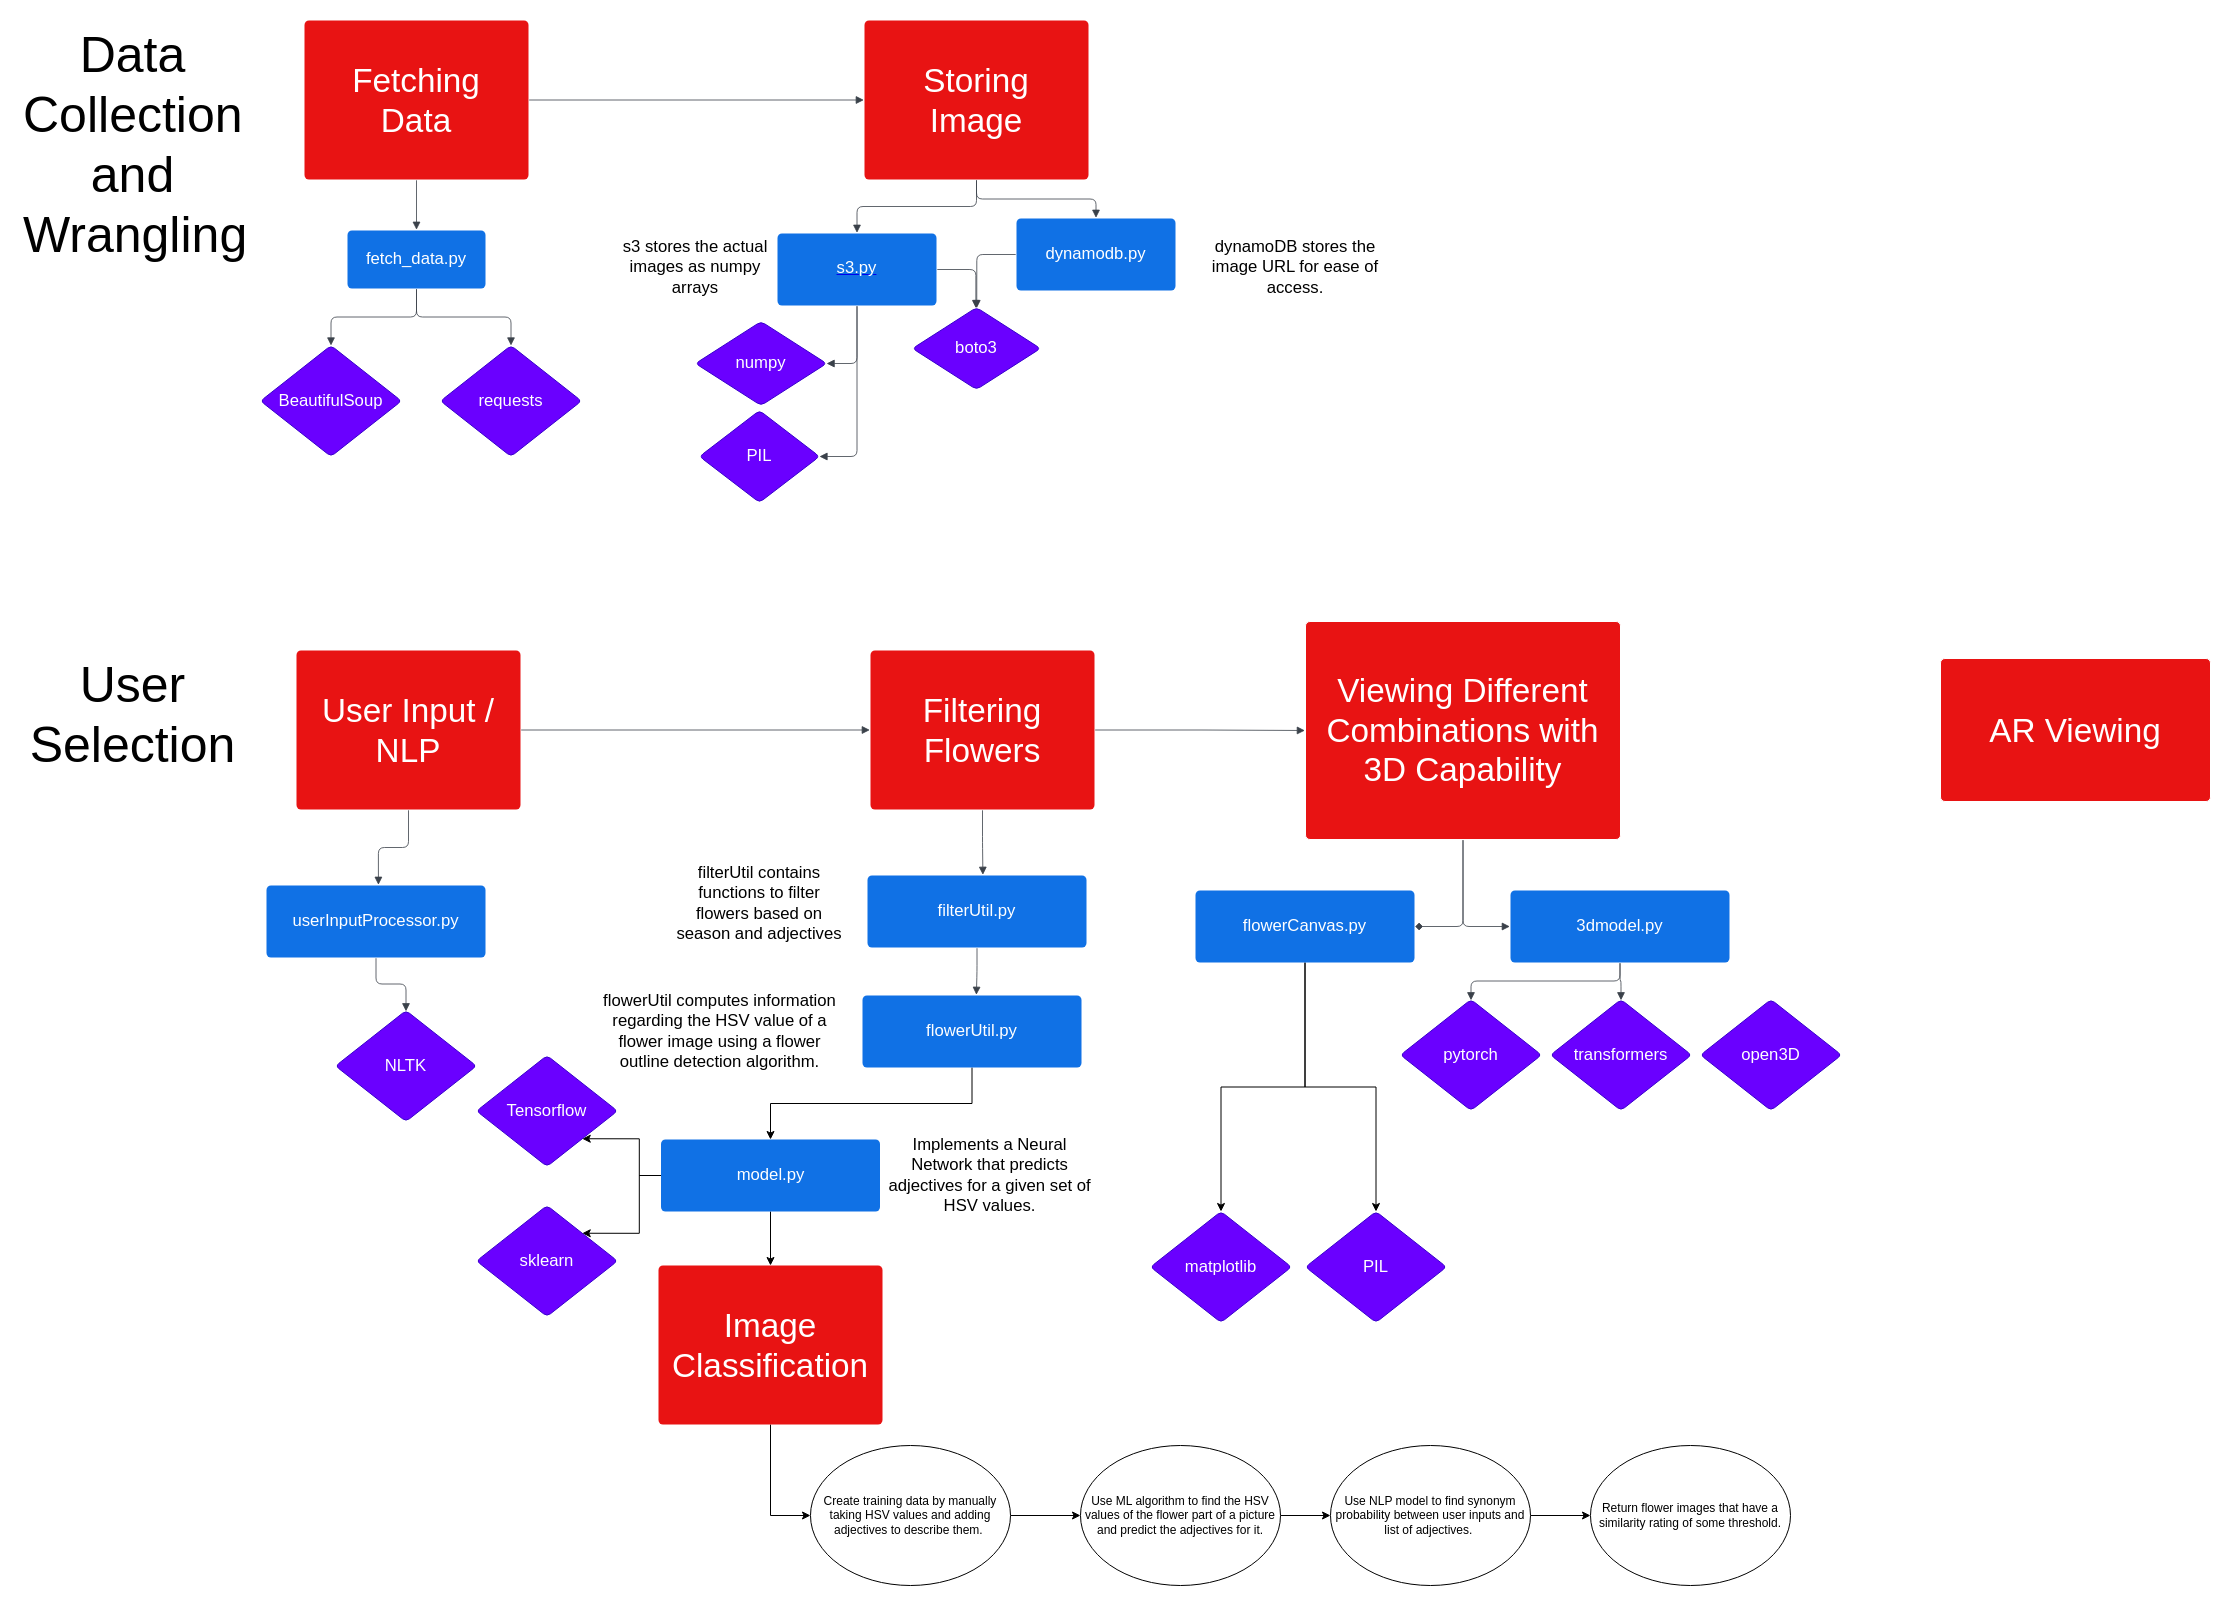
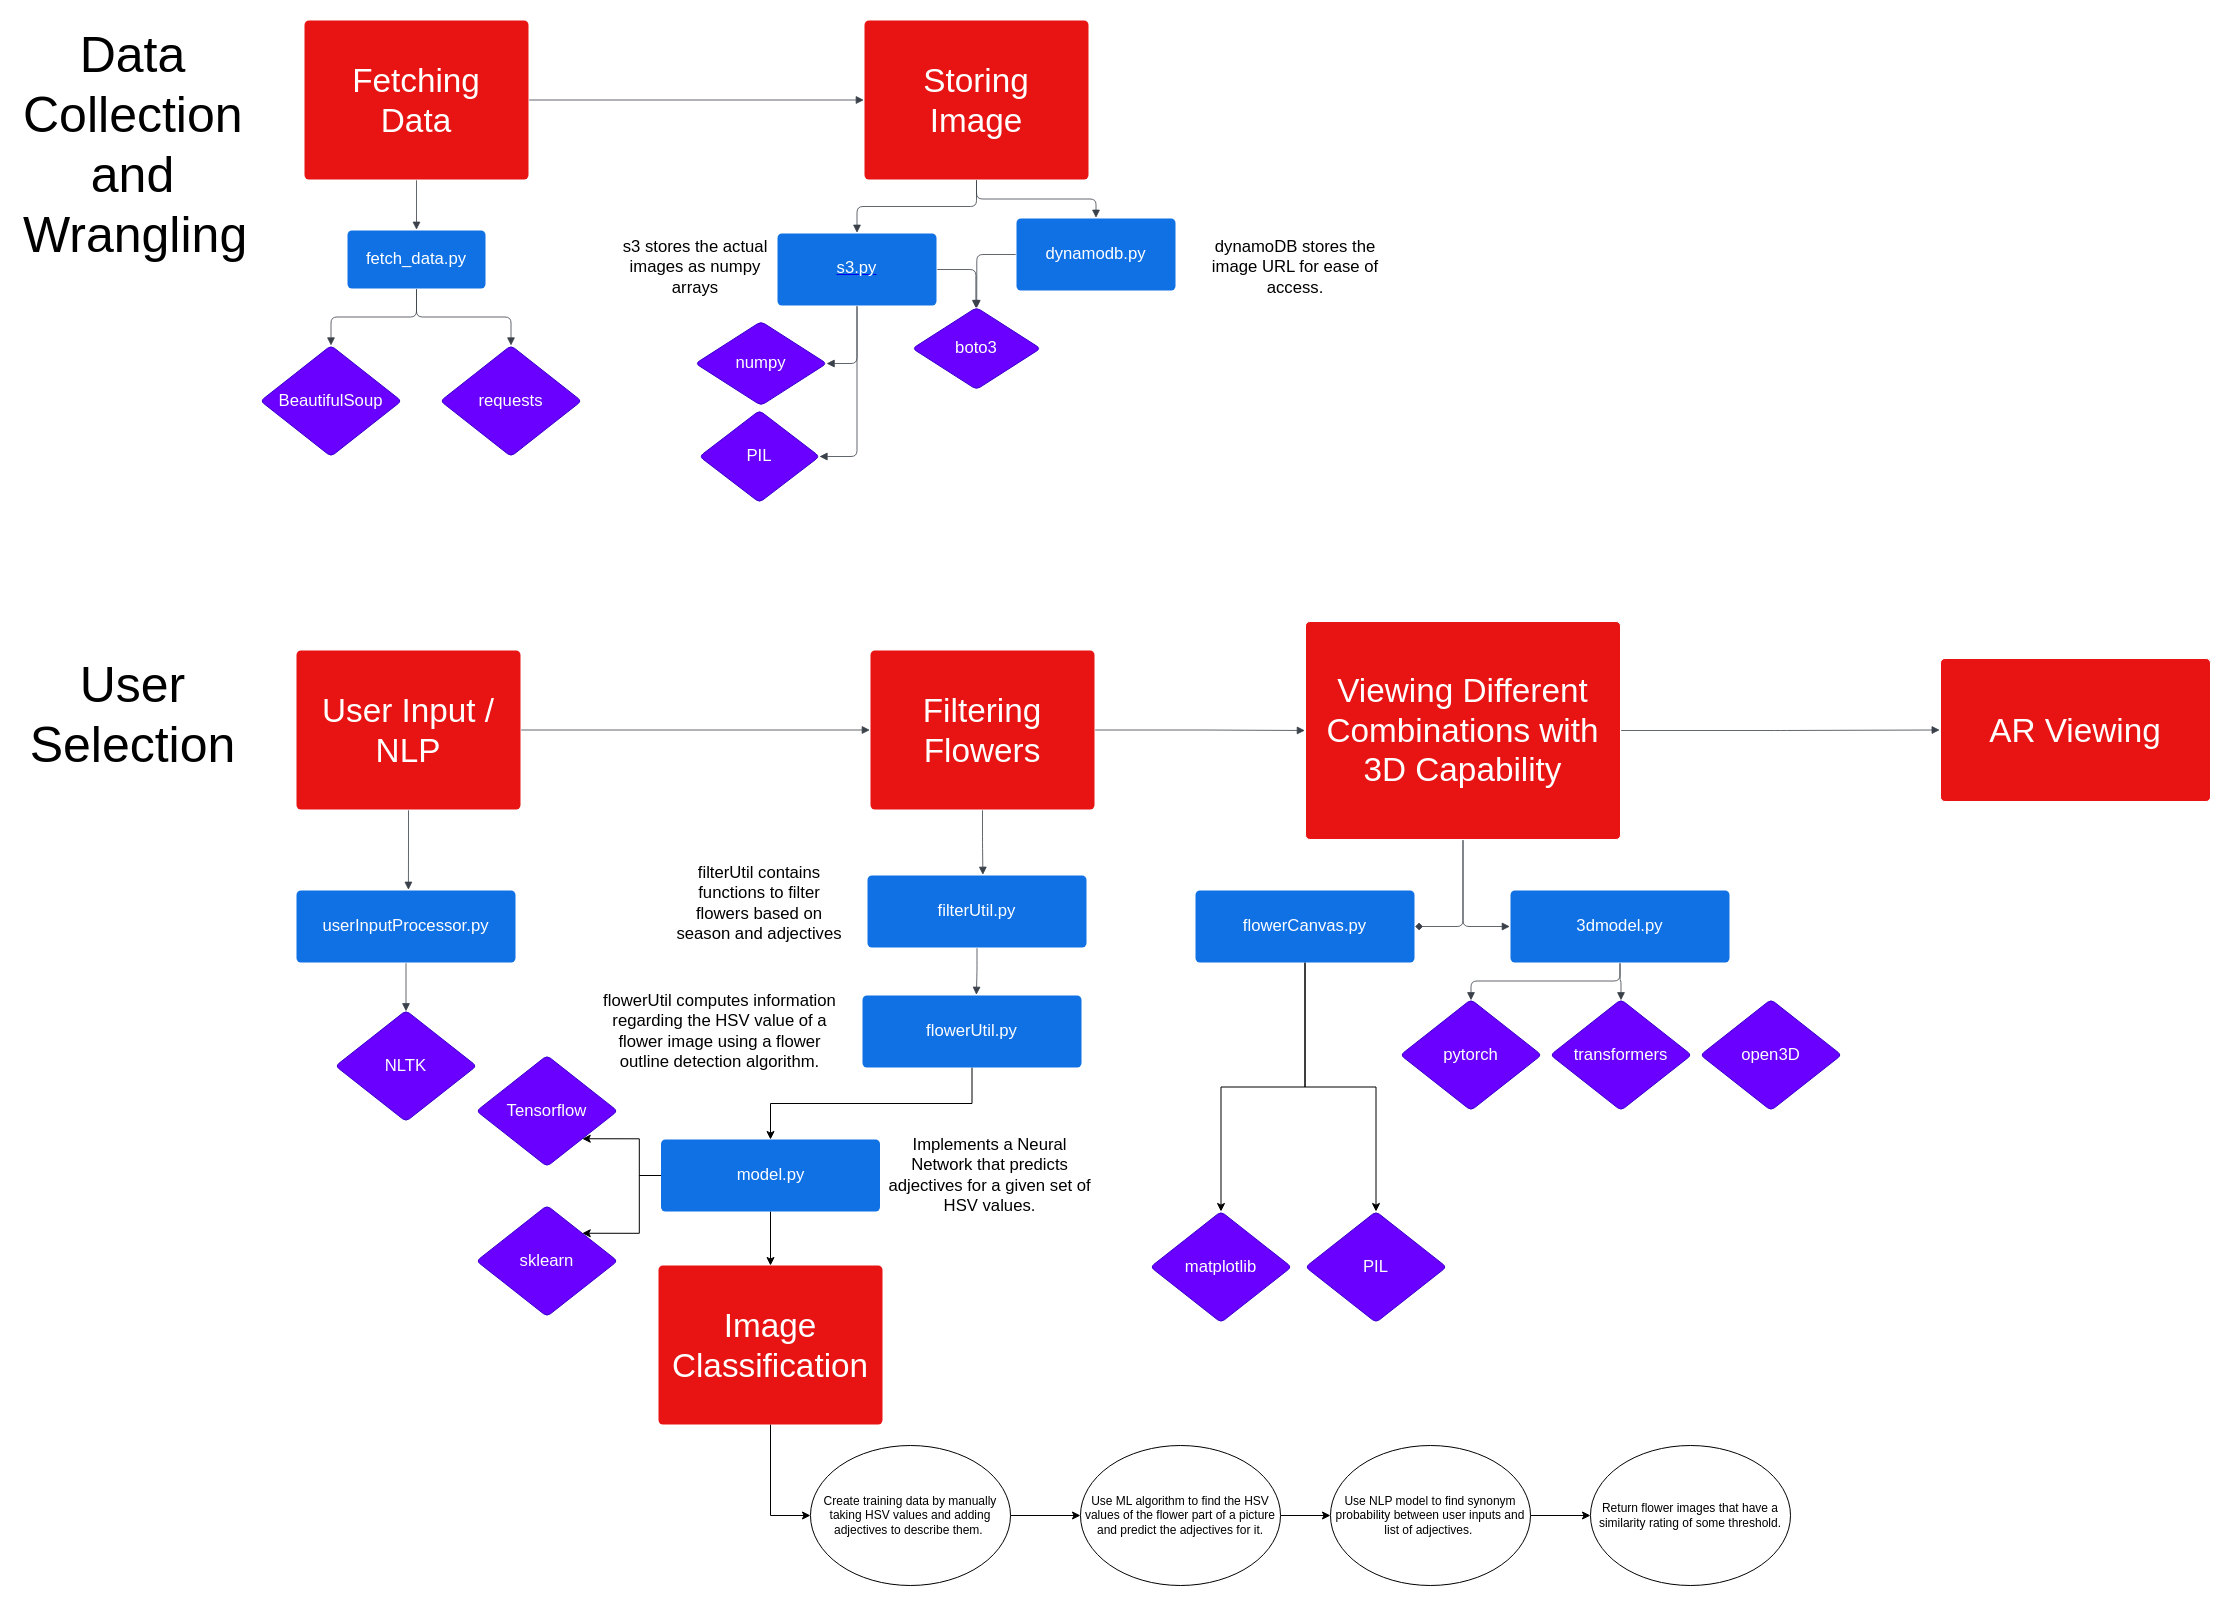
none -> (1756, 731)
(376, 922) -> (406, 927)
